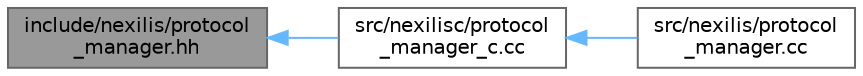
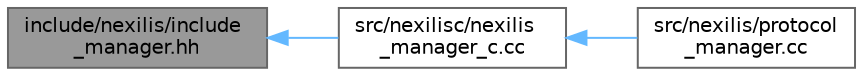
(138, 38) -> (138, 38)
(452, 38) -> (452, 38)
